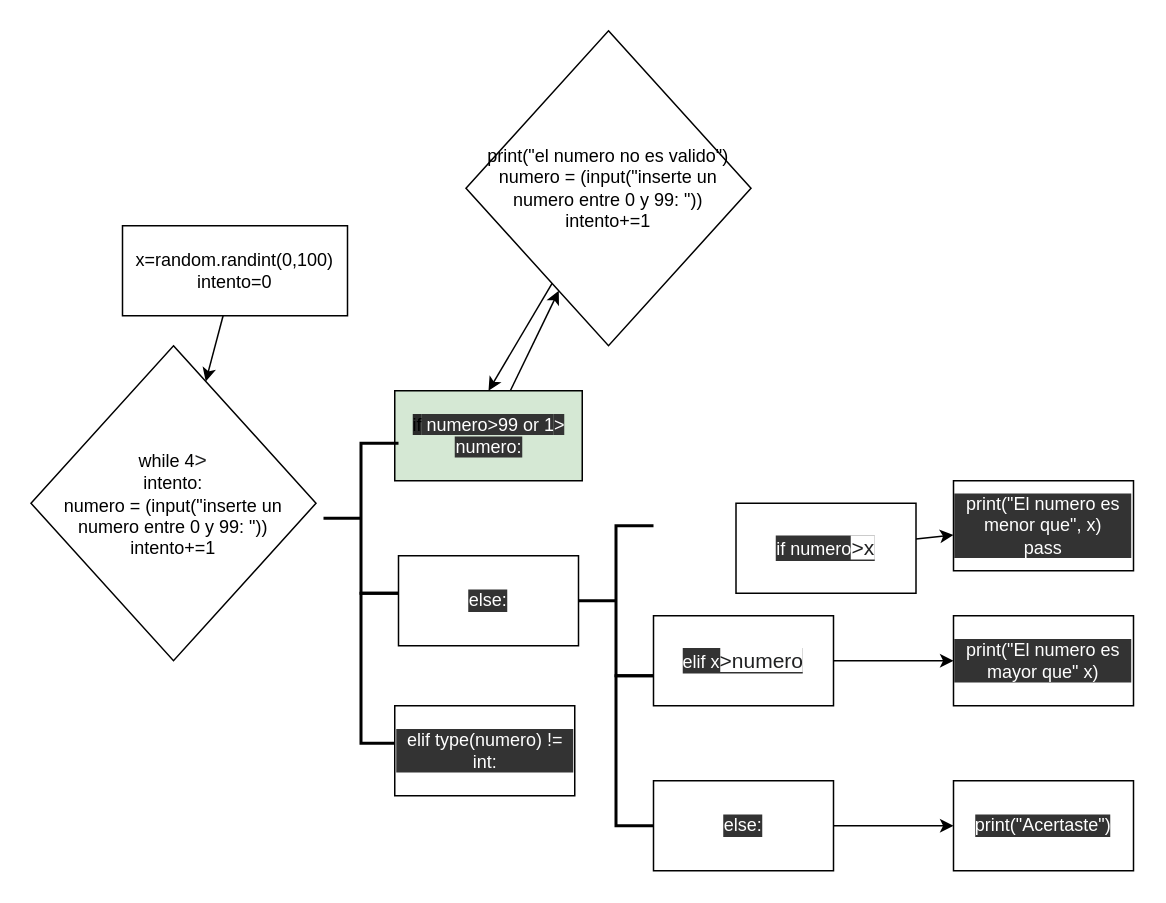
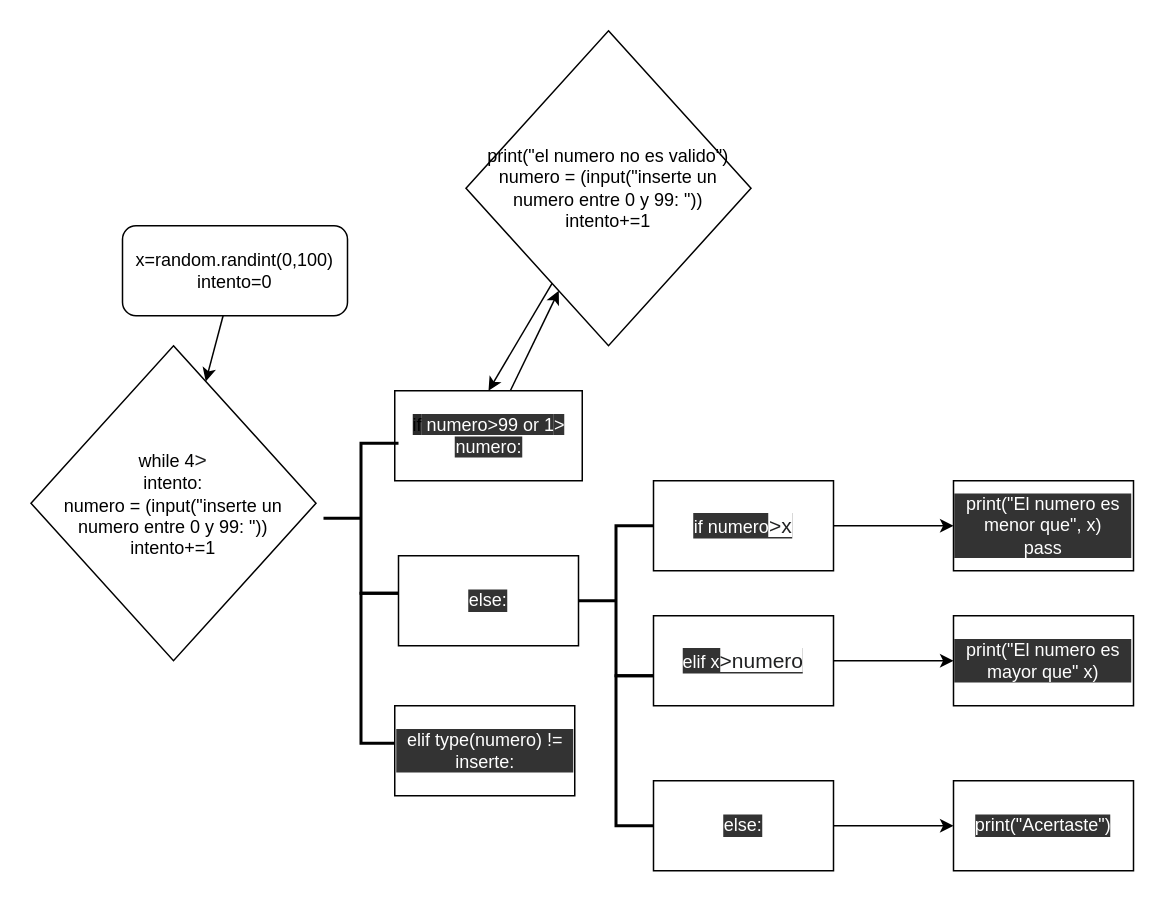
(235, 271) -> (235, 271)
(488, 436) -> (488, 436)
(826, 548) -> (743, 526)
(485, 751) -> (485, 751)
